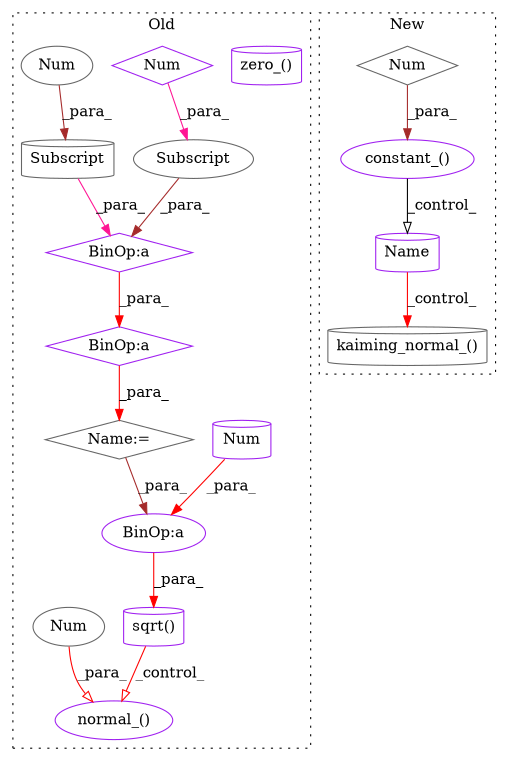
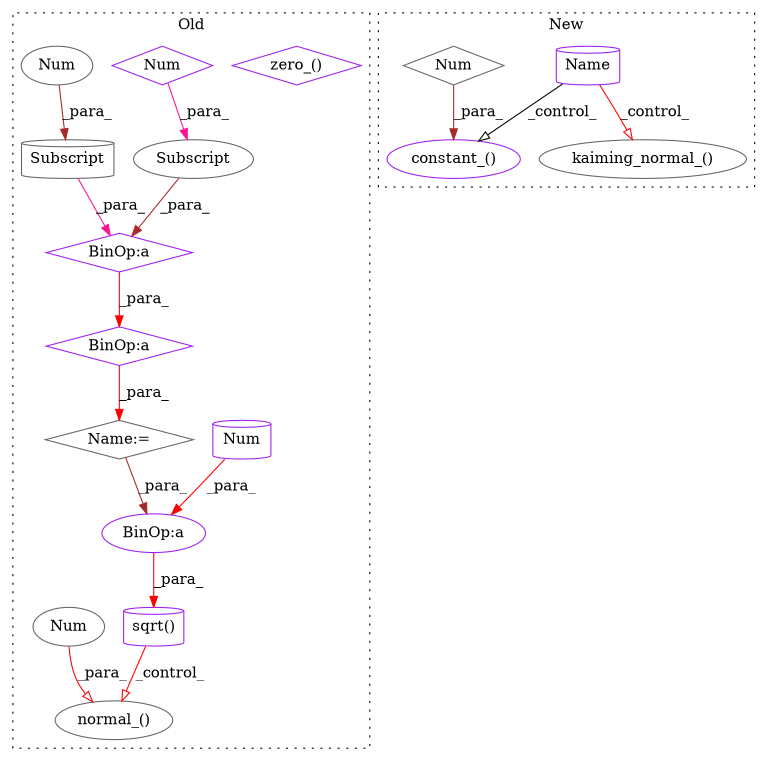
(267, 66) -> (297, 66)
(407, 200) -> (525, 109)
(407, 294) -> (614, 107)
(407, 346) -> (643, 159)
(114, 720) -> (114, 720)
